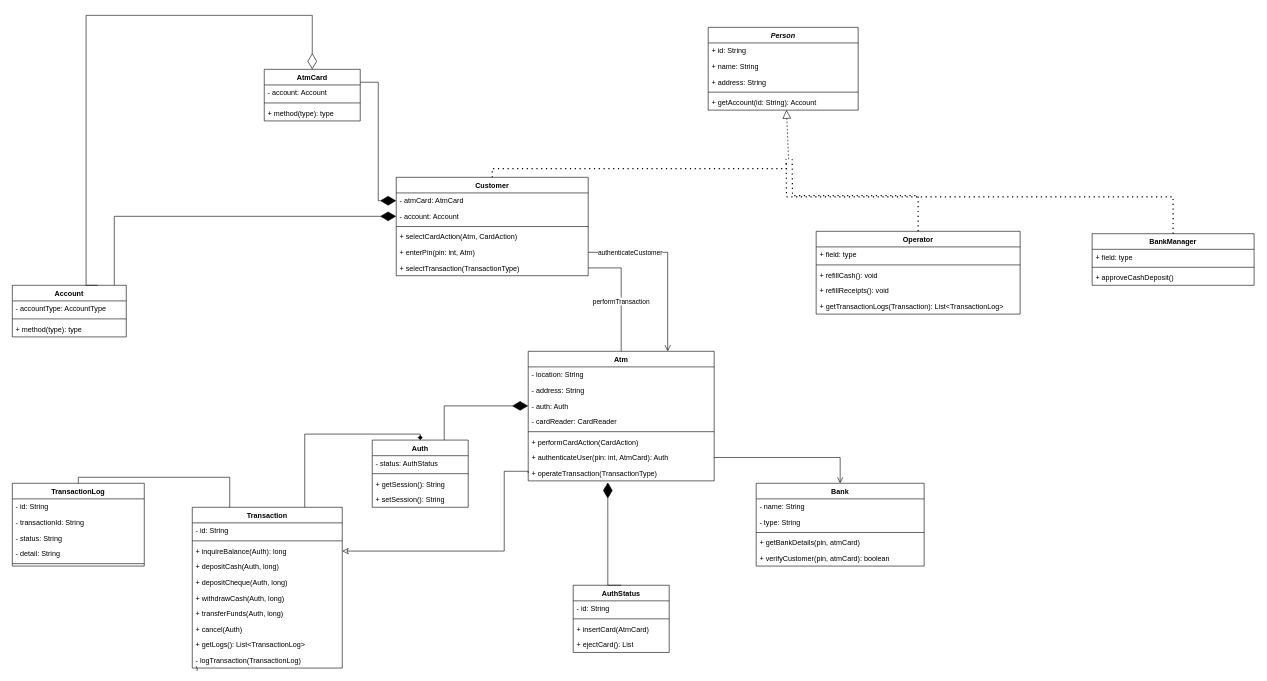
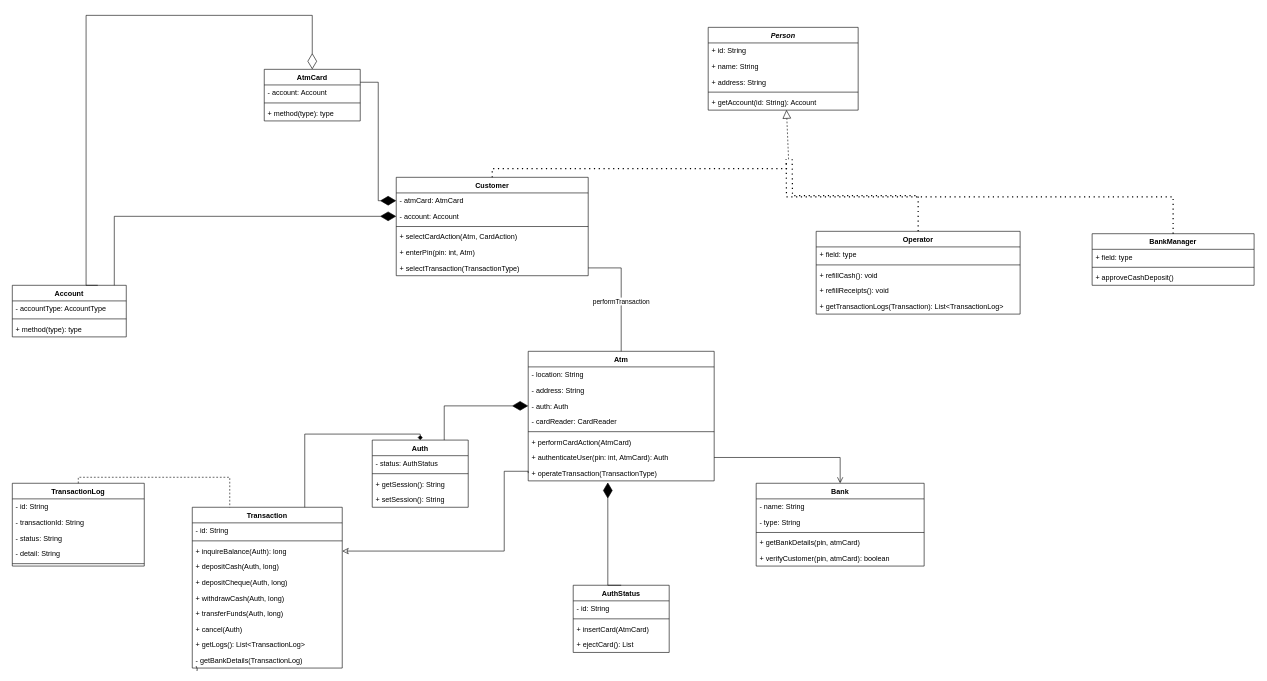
(668, 262) -> none
(591, 442) -> (586, 442)
(167, 477) -> (167, 477)
(256, 661) -> (256, 661)
